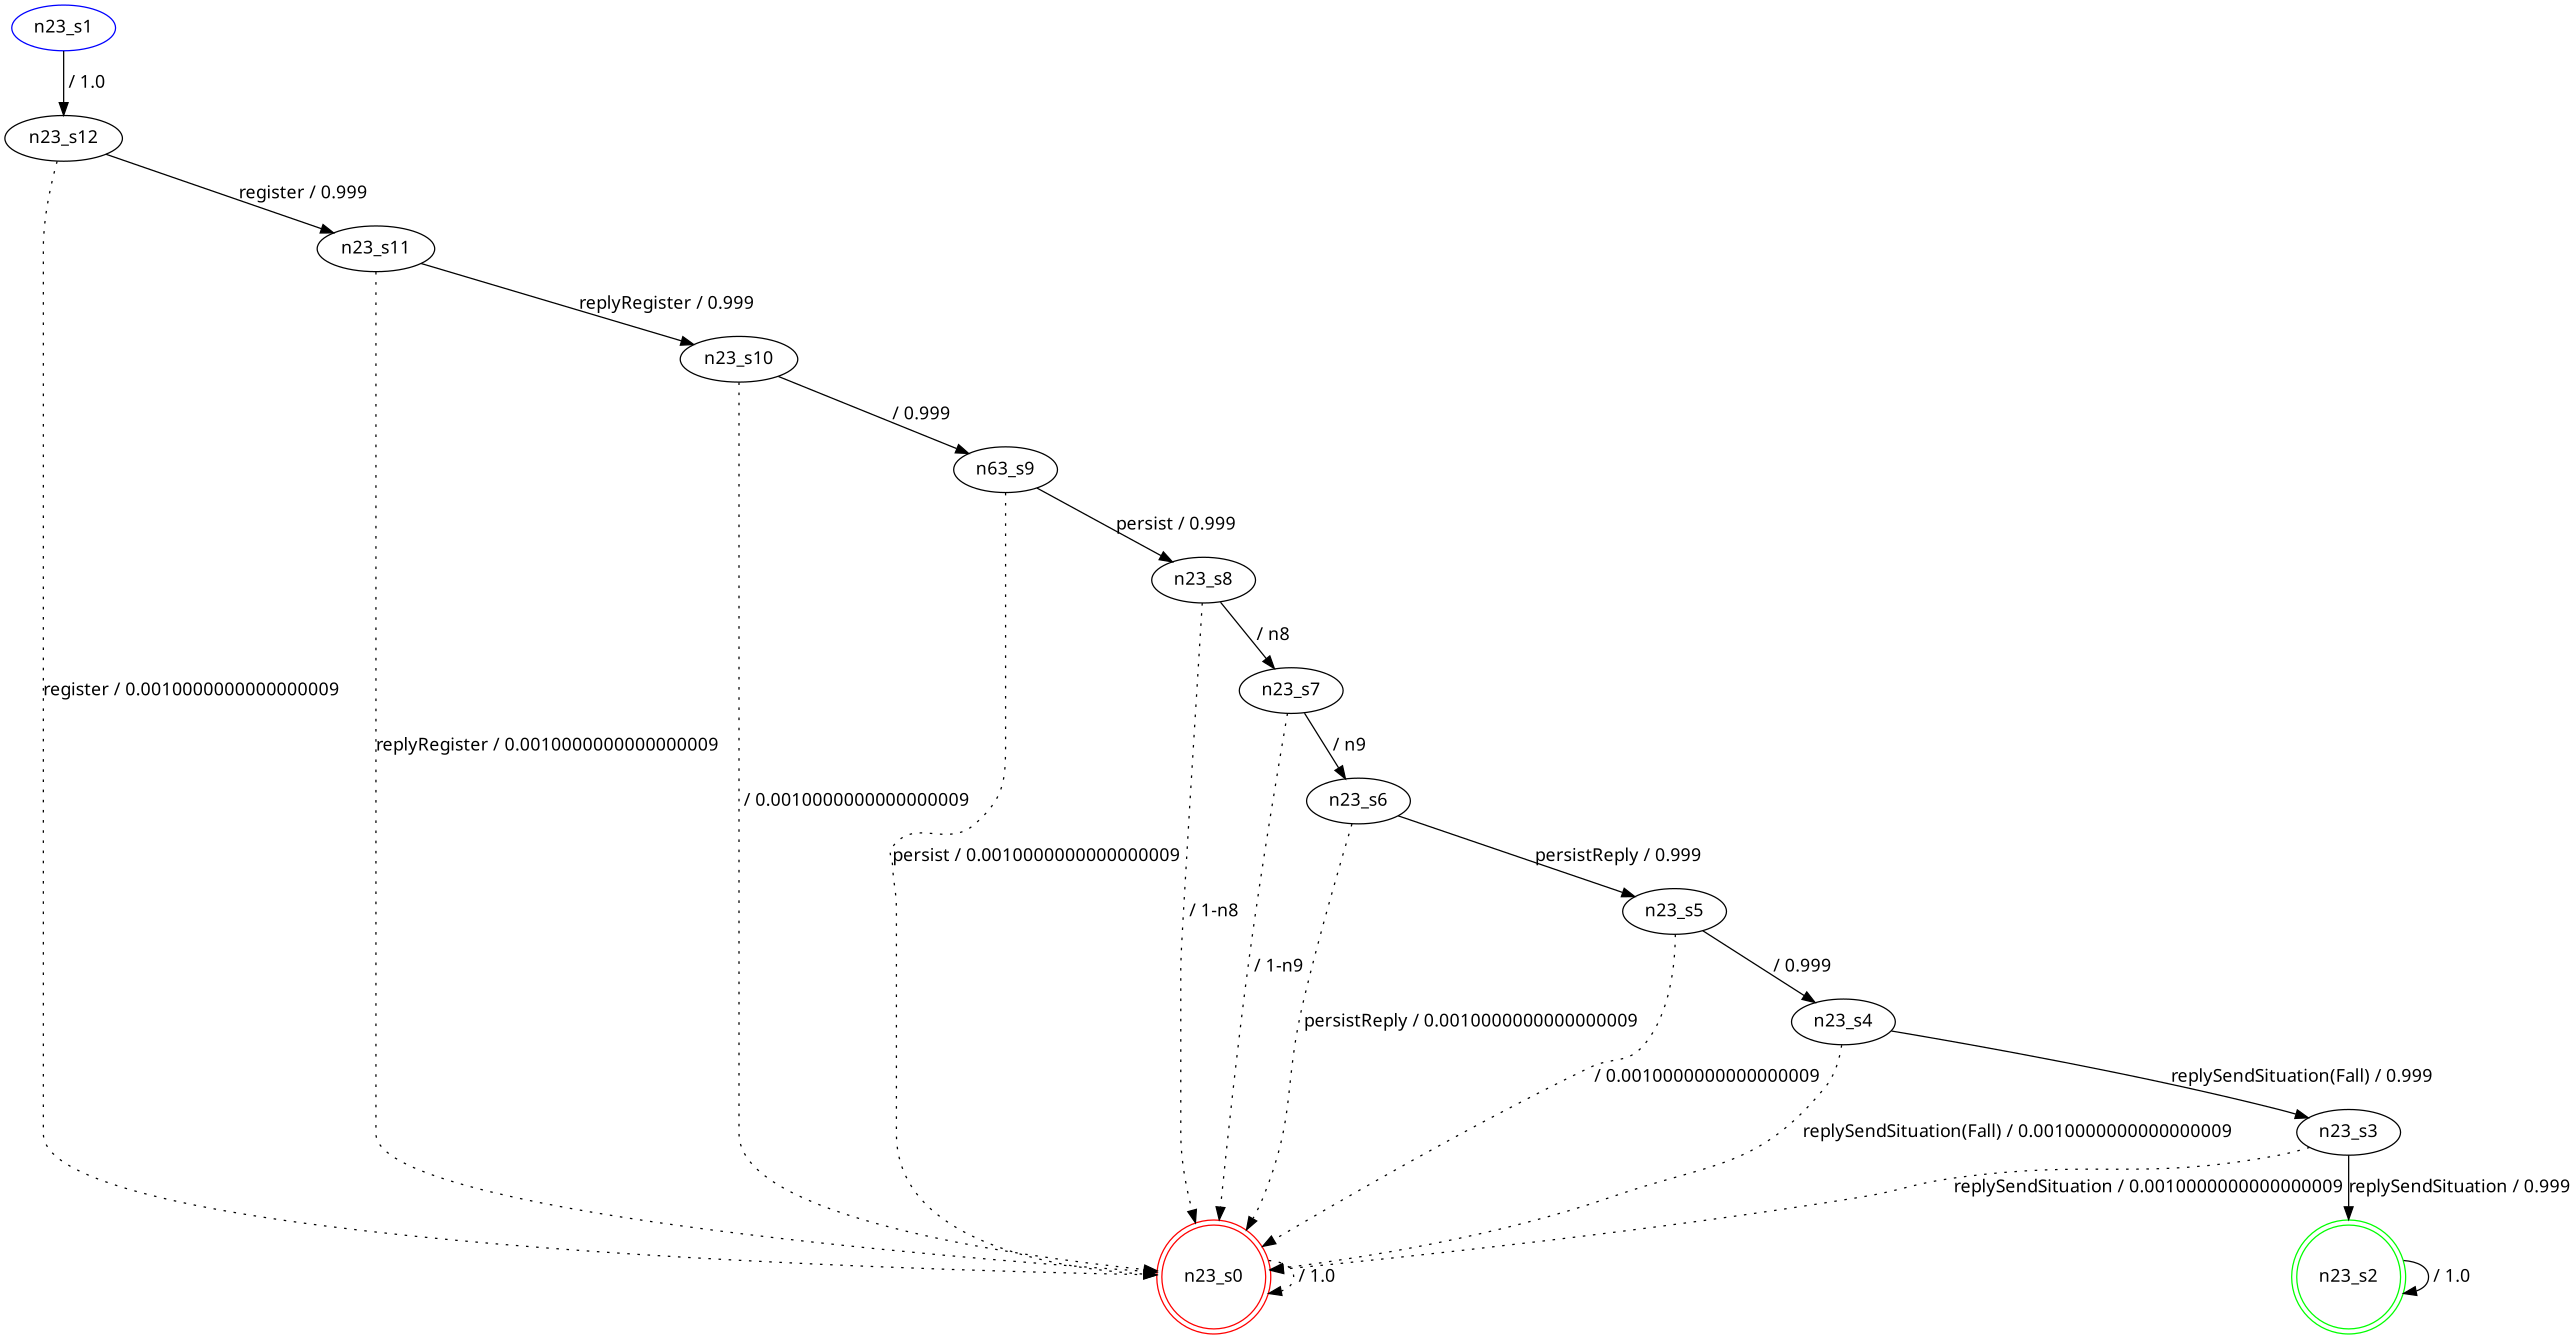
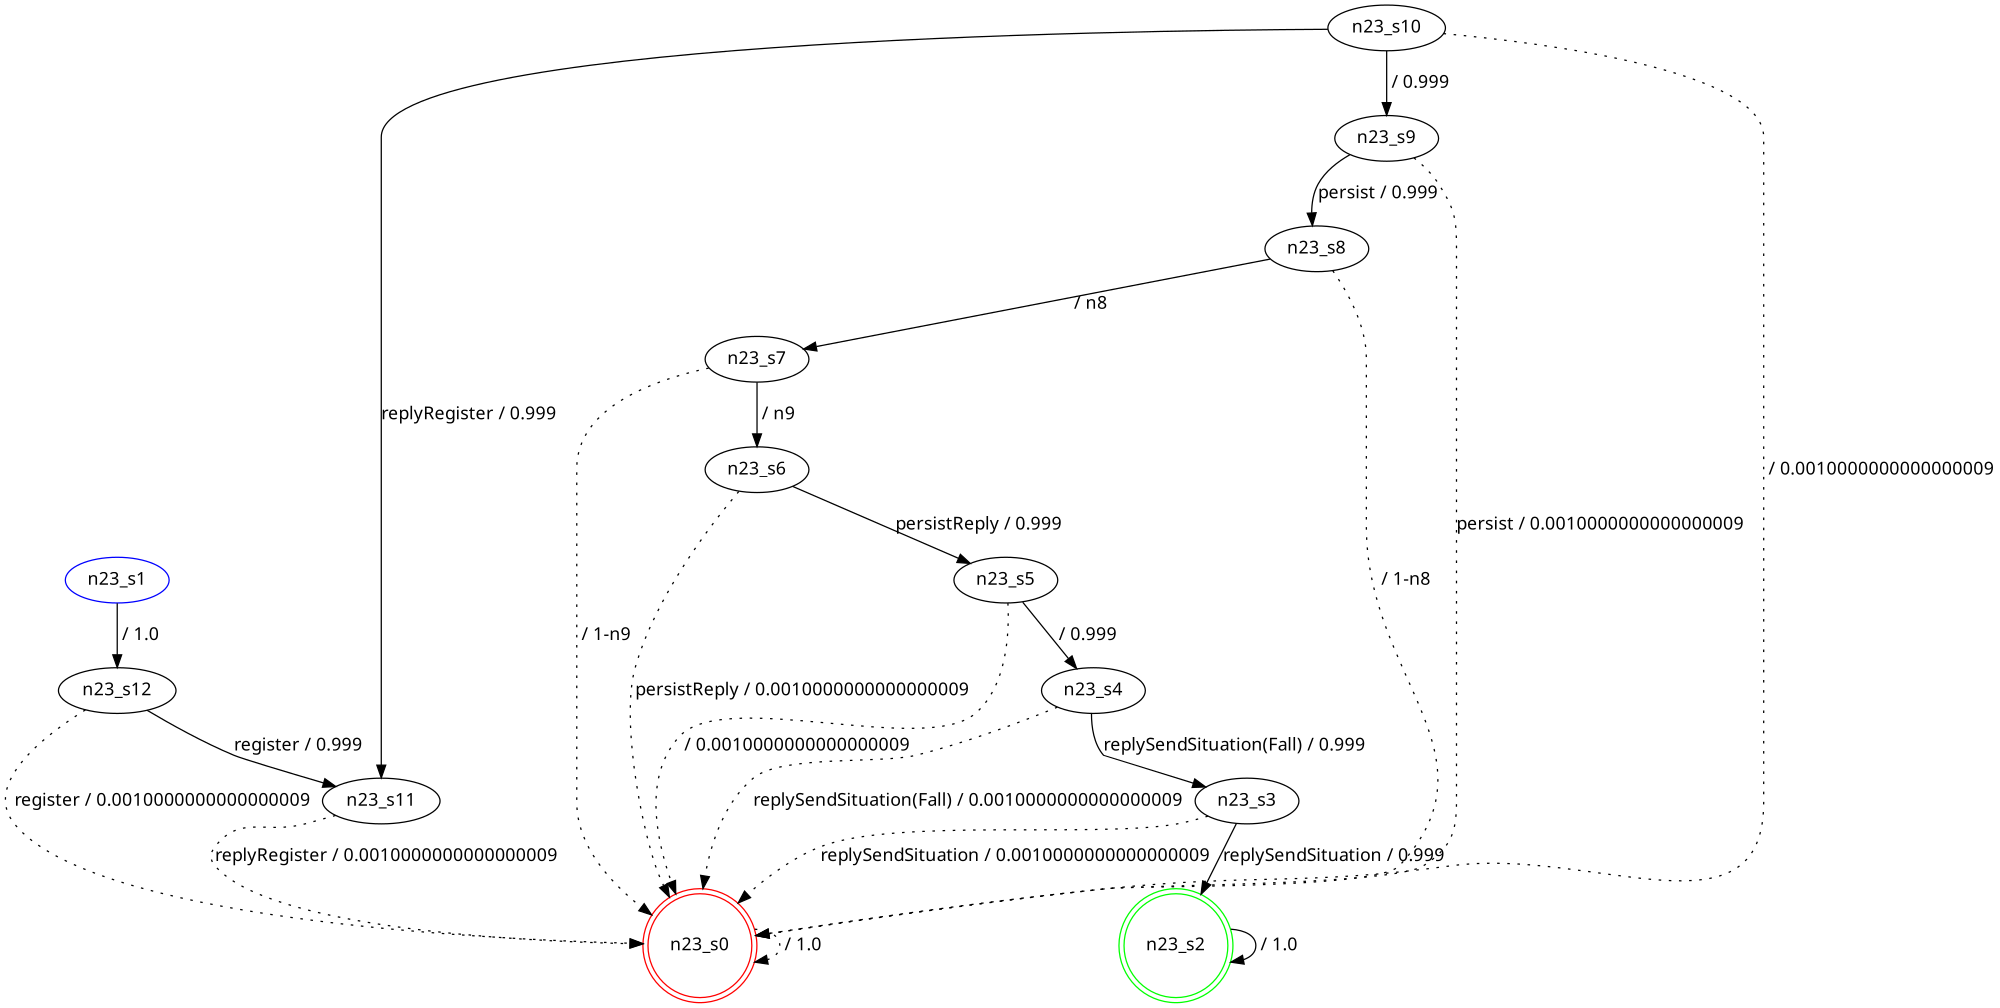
(551, 302) -> (533, 75)
(1006, 470) -> (1387, 138)
